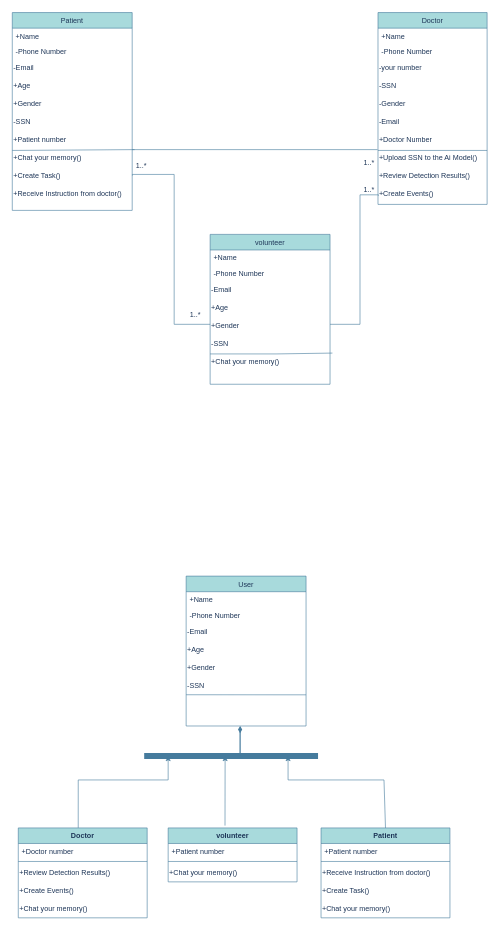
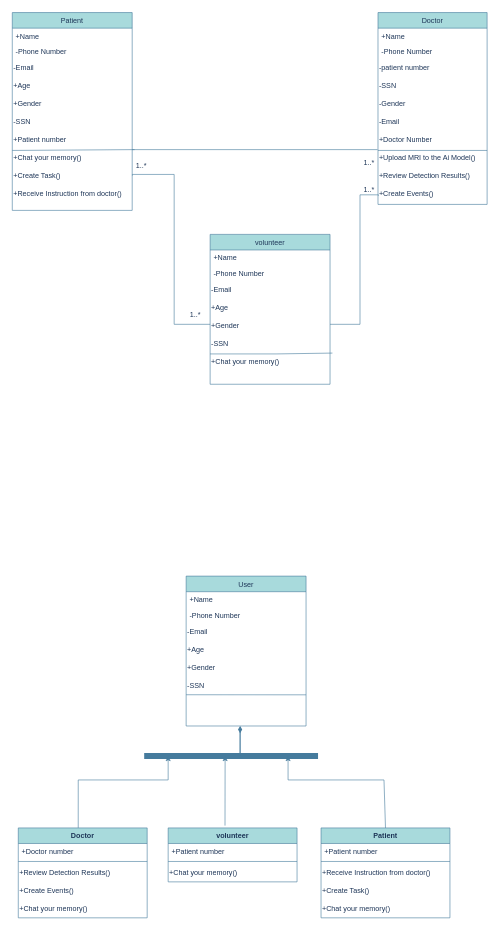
(403, 68) -> (408, 68)
(430, 158) -> (430, 158)
